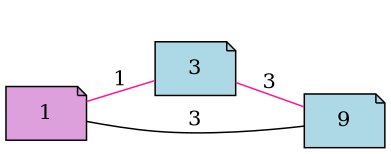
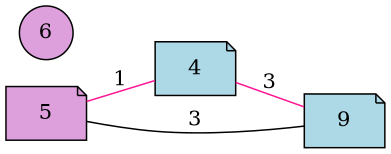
none -> (46, 33)
(195, 69) -> (195, 69)
(46, 113) -> (46, 113)
